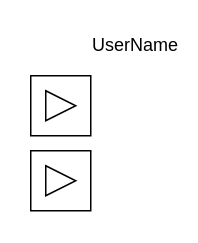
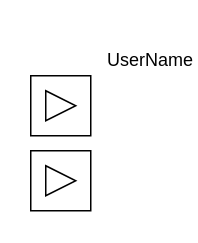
(136, 46) -> (151, 61)
